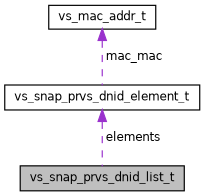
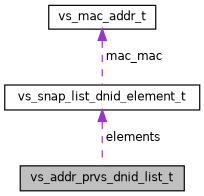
(102, 97) -> (102, 97)
(102, 178) -> (102, 178)
